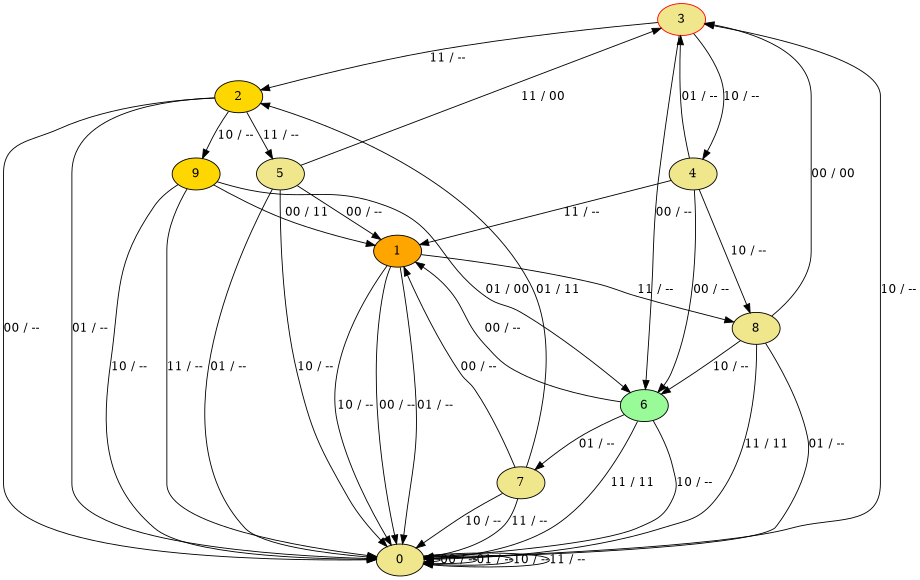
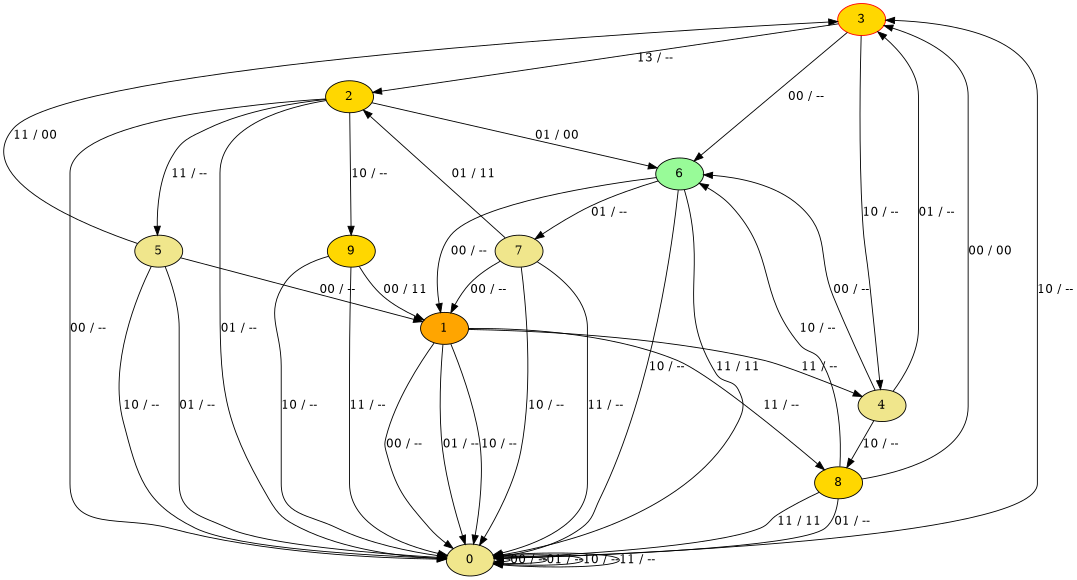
(682, 20) -> (862, 20)
(448, 58) -> (655, 58)
(550, 211) -> (664, 343)
(430, 235) -> (510, 134)
(756, 328) -> (839, 483)
